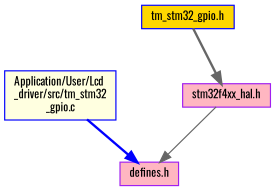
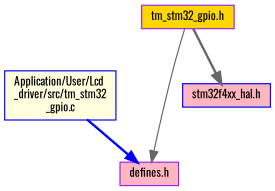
(188, 17) -> (188, 17)
(227, 95) -> (227, 95)
(192, 131) -> (168, 89)
